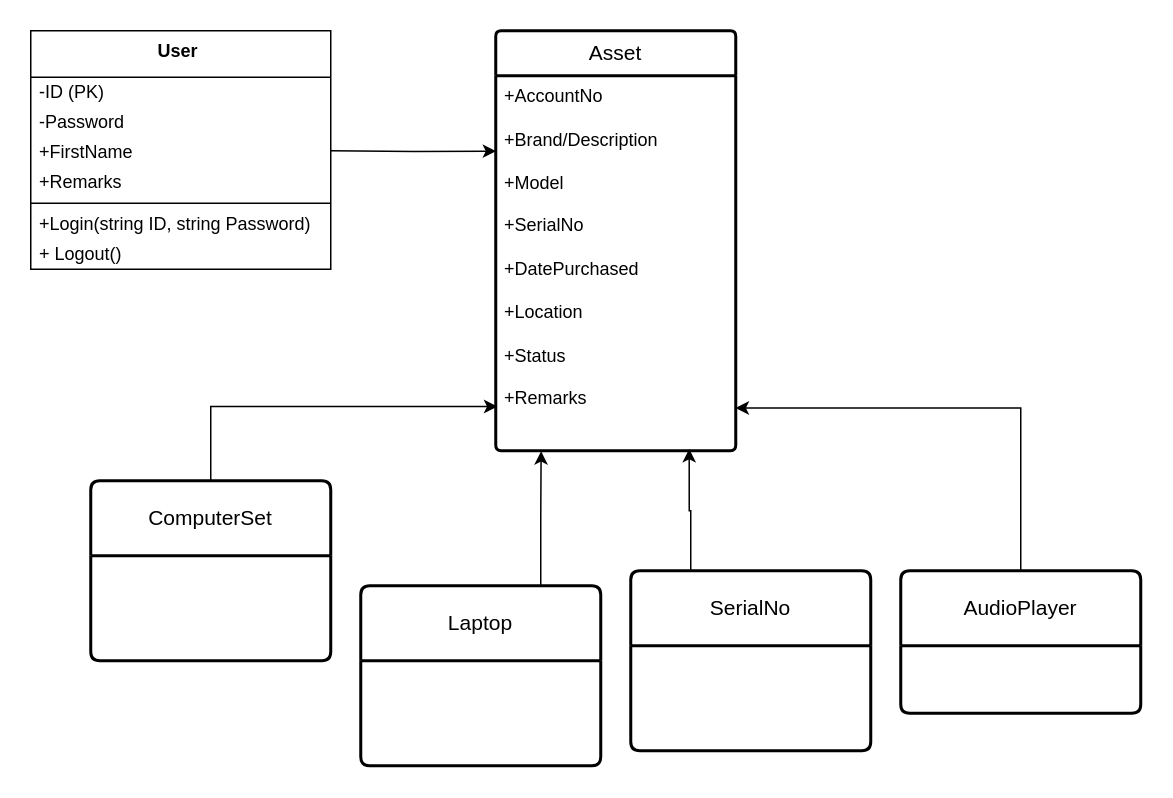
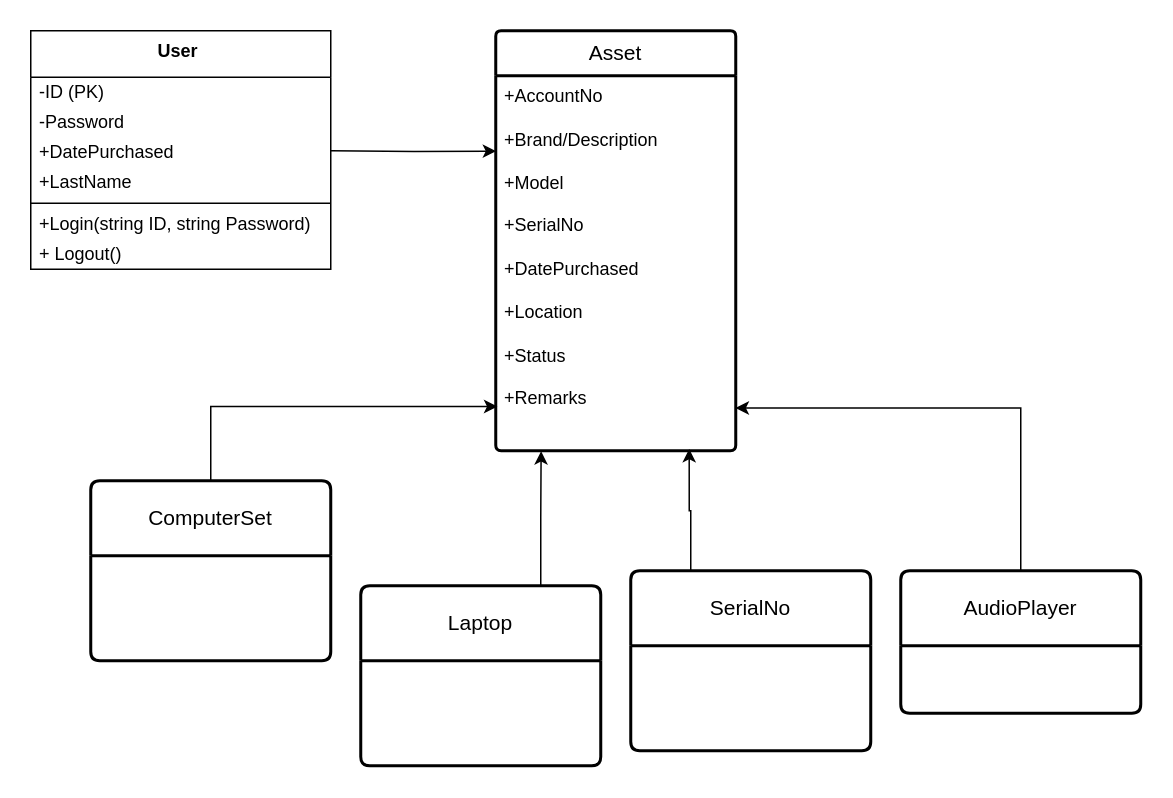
(88, 152) -> (110, 152)
(80, 182) -> (85, 182)
